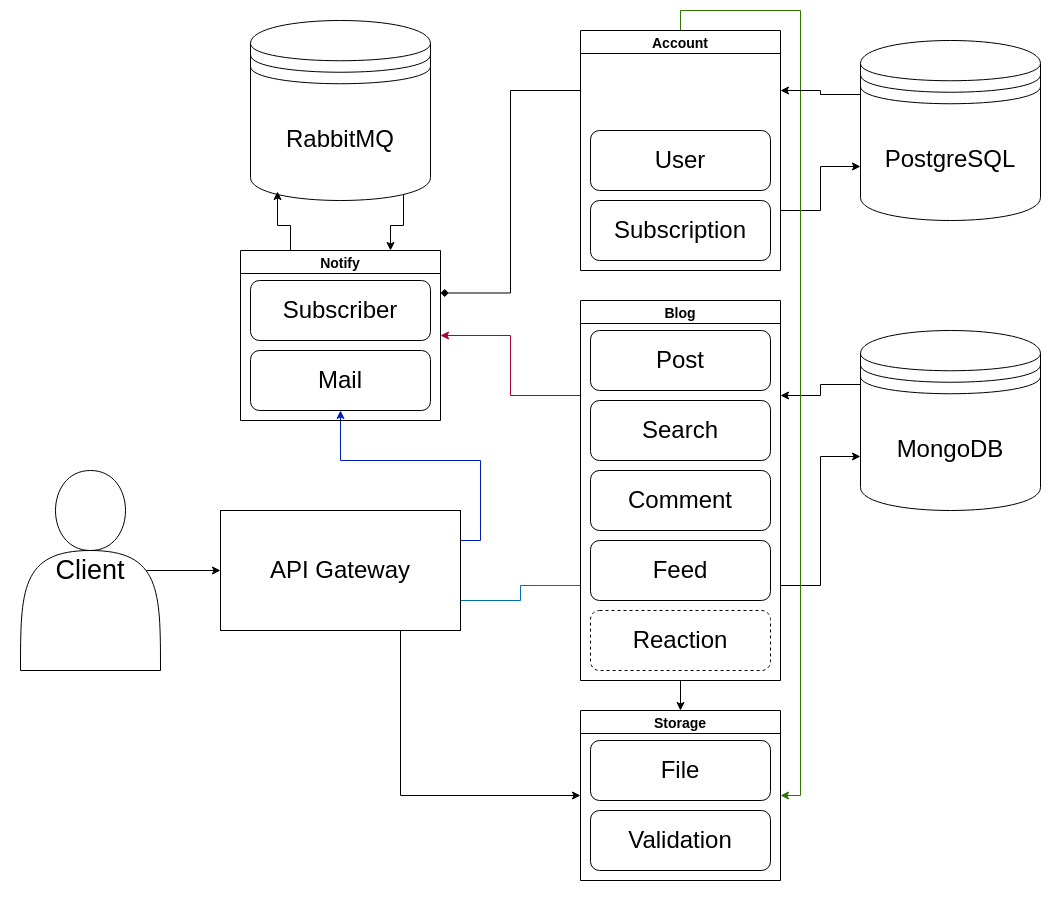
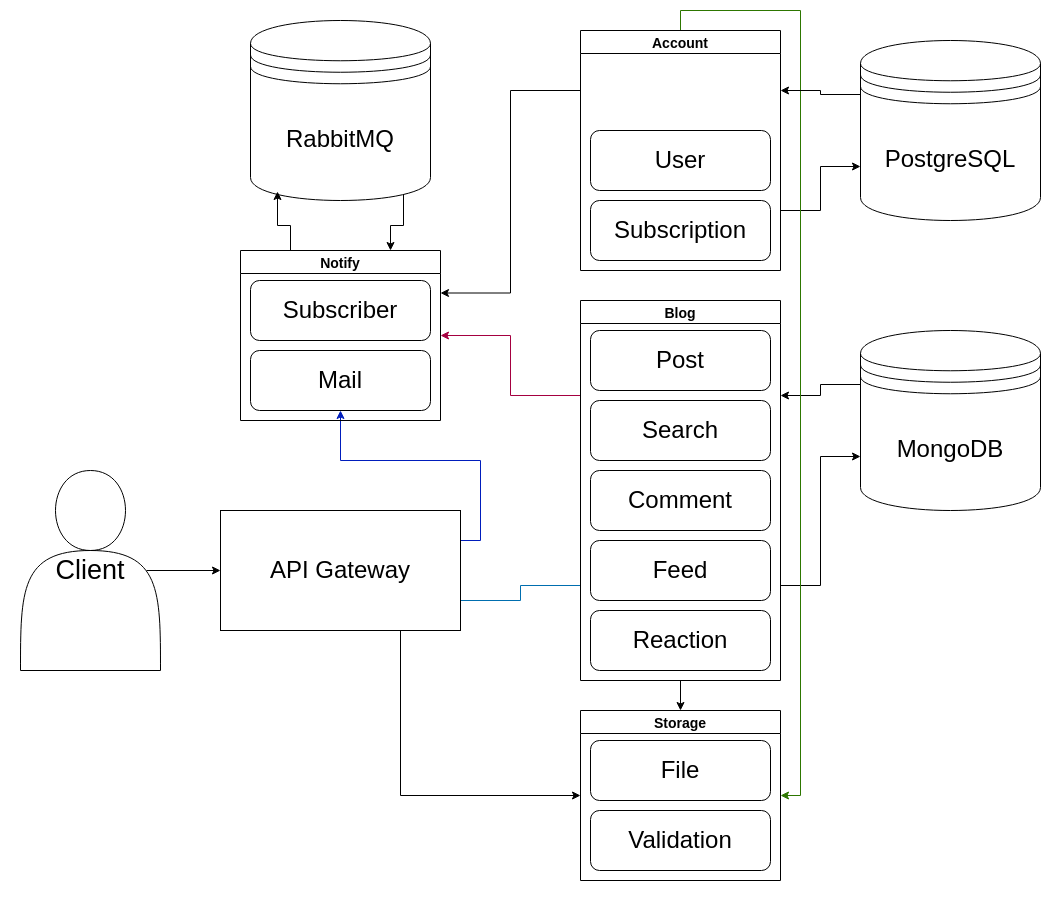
(449, 293) -> (449, 293)
(681, 641) -> (681, 641)
